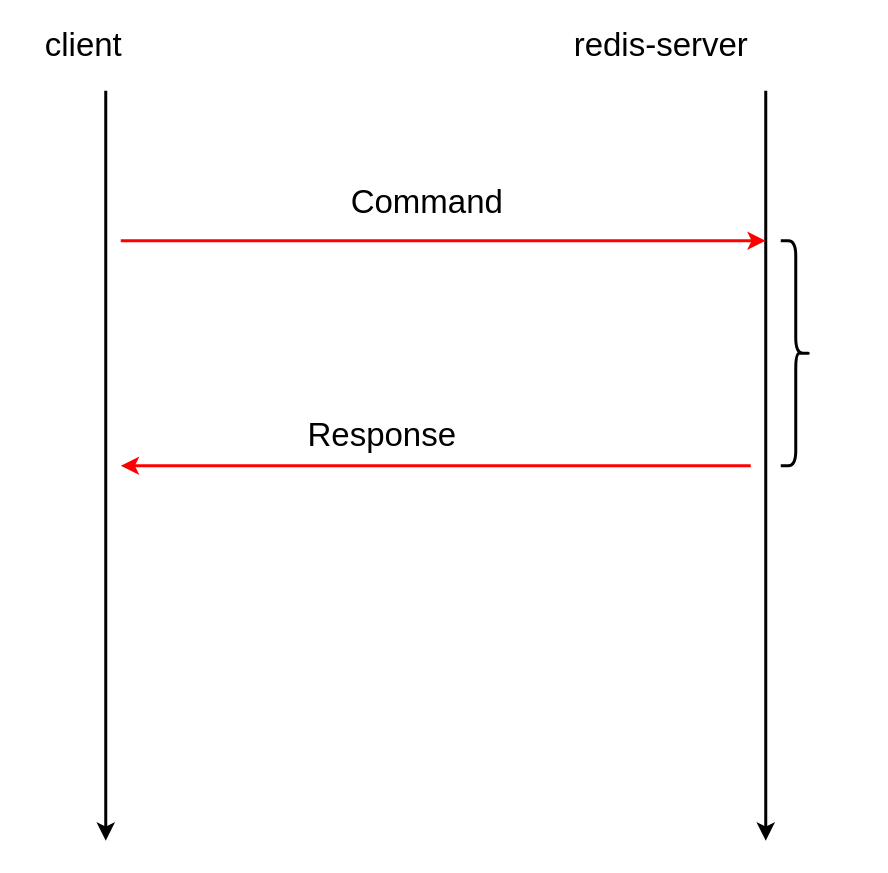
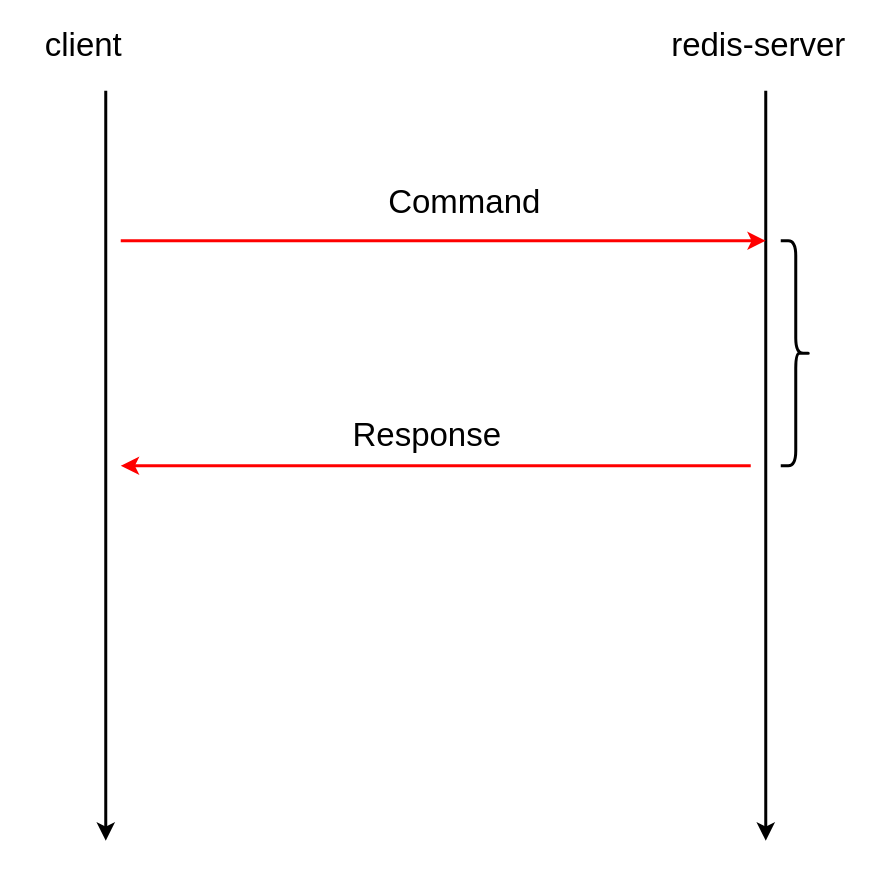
(661, 46) -> (758, 46)
(427, 203) -> (464, 203)
(382, 436) -> (427, 436)
